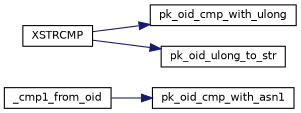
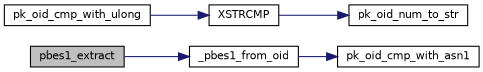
(116, 29) -> (174, 15)
none -> (77, 57)
(223, 57) -> (408, 15)
(58, 98) -> (244, 57)
